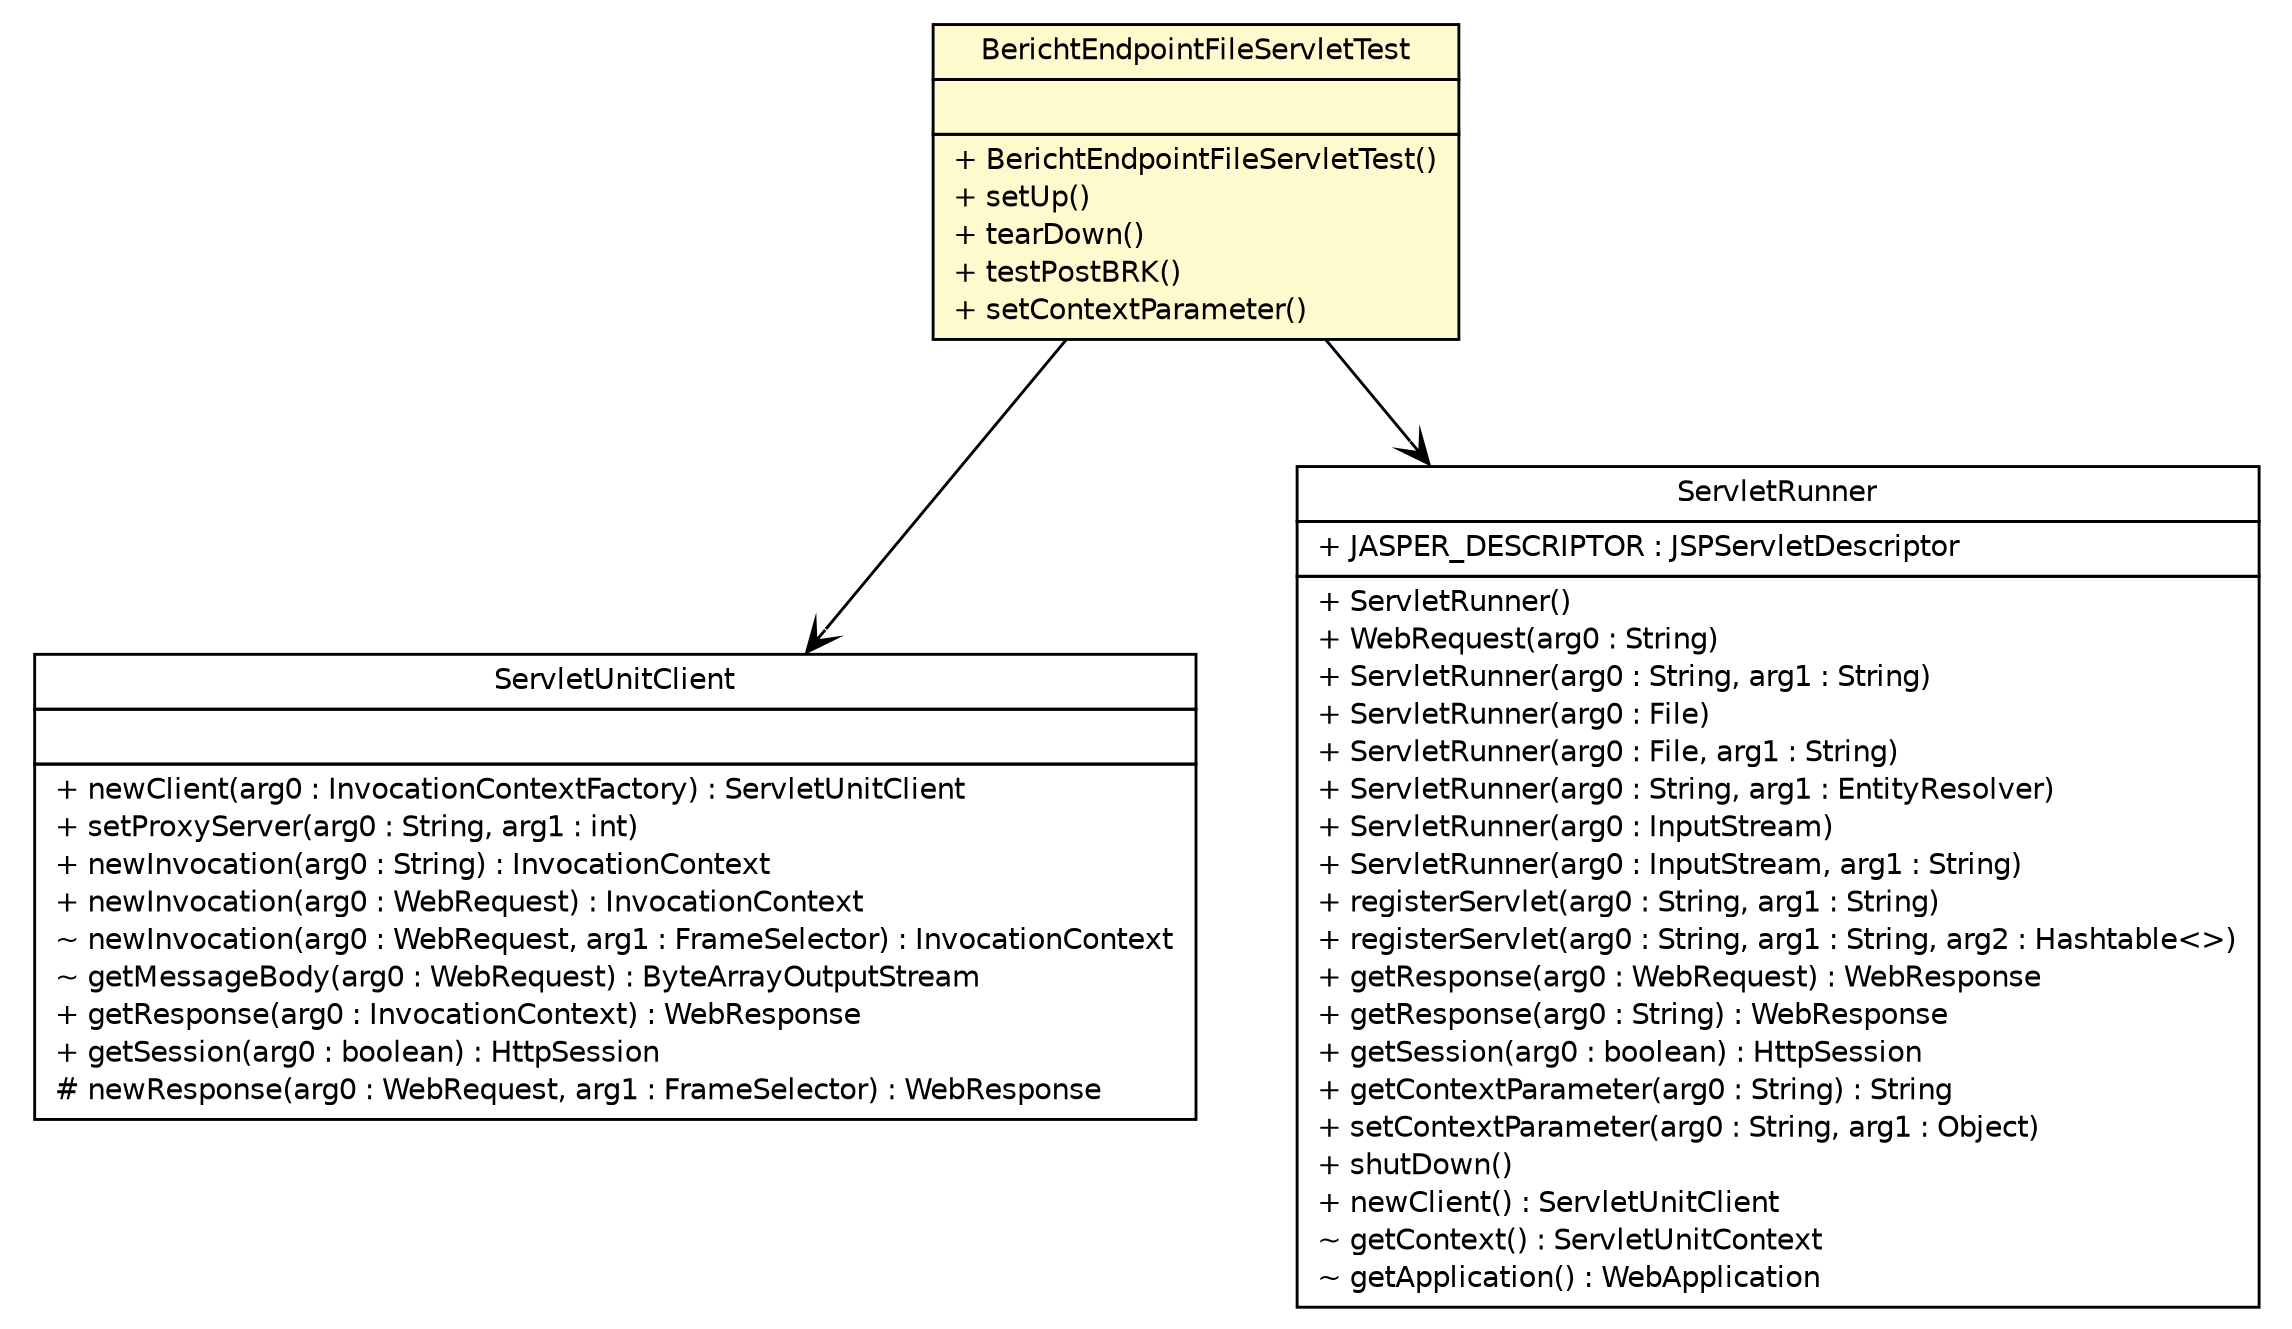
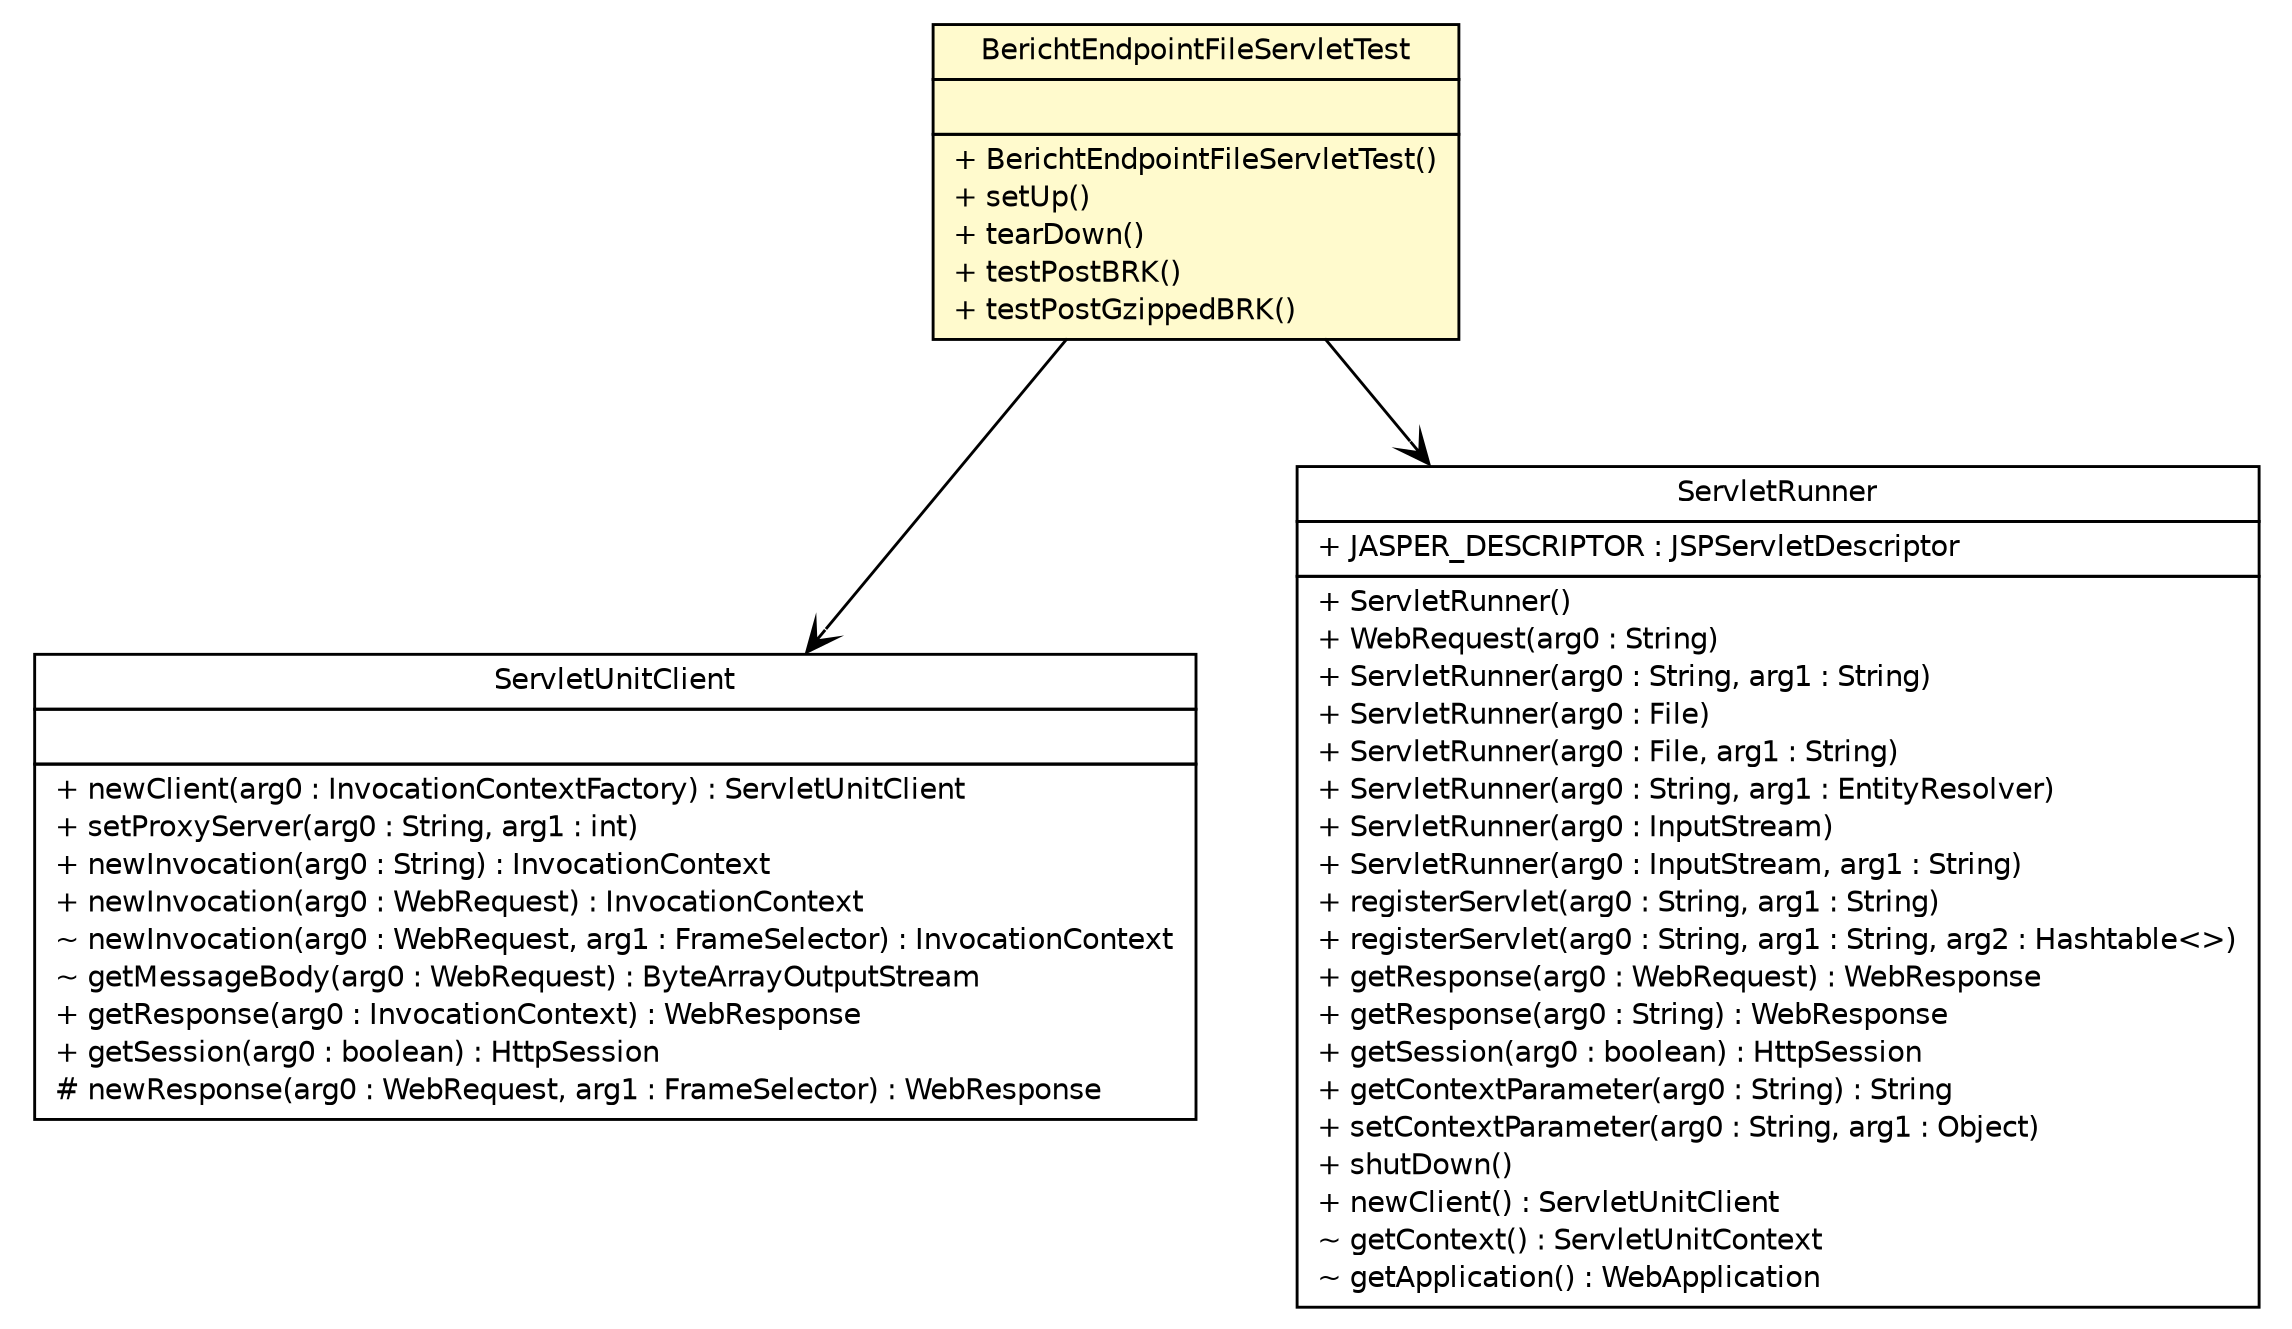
(1131, 311) -> (1125, 311)
